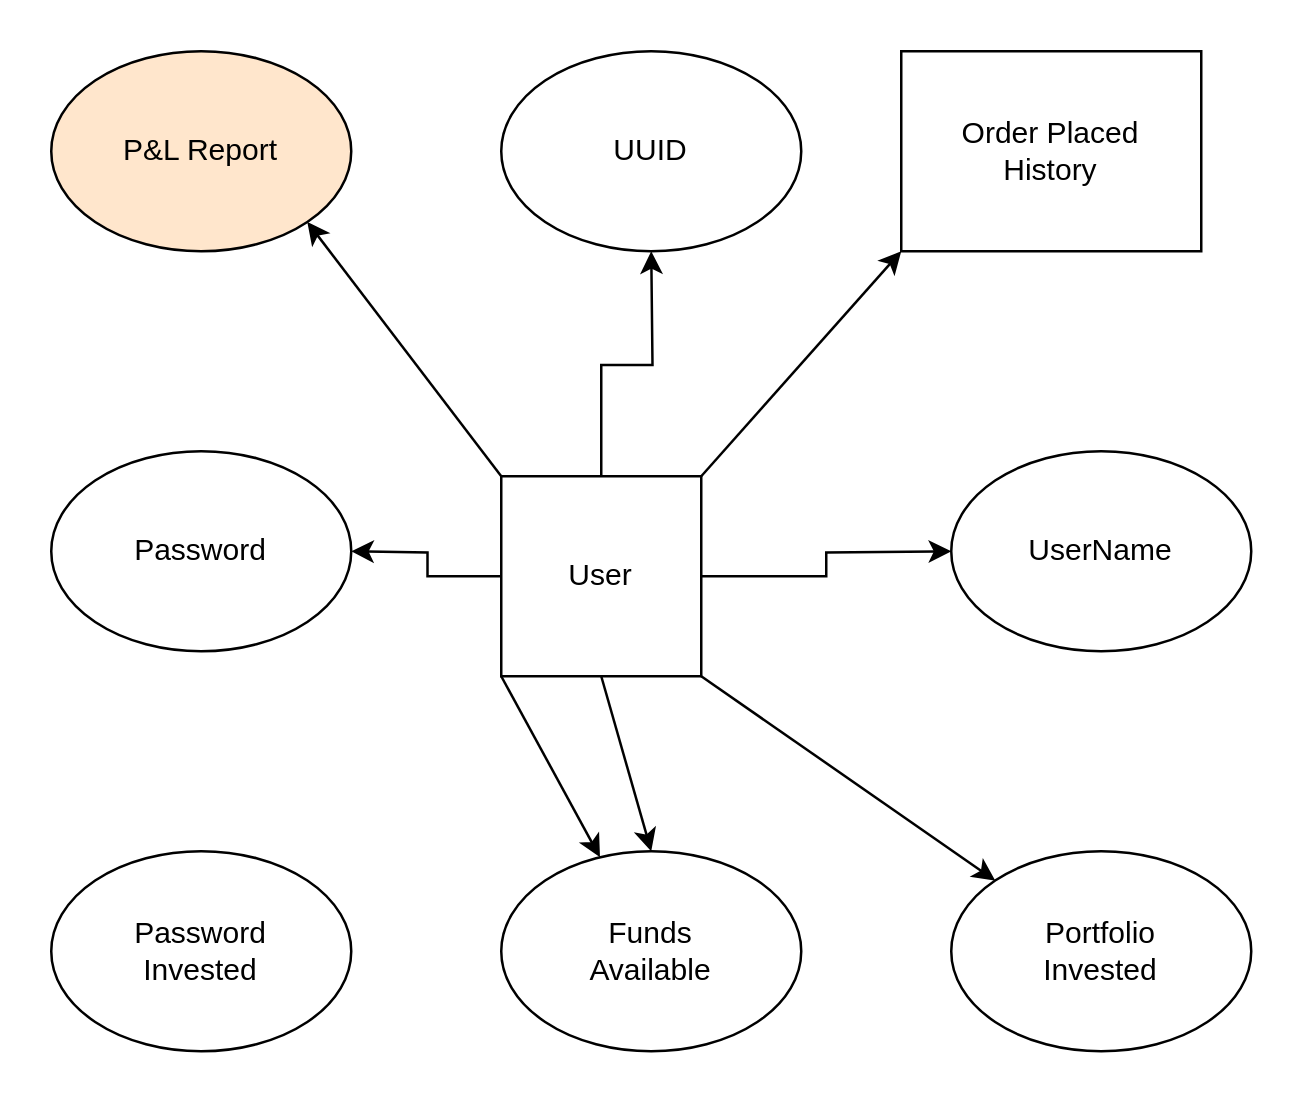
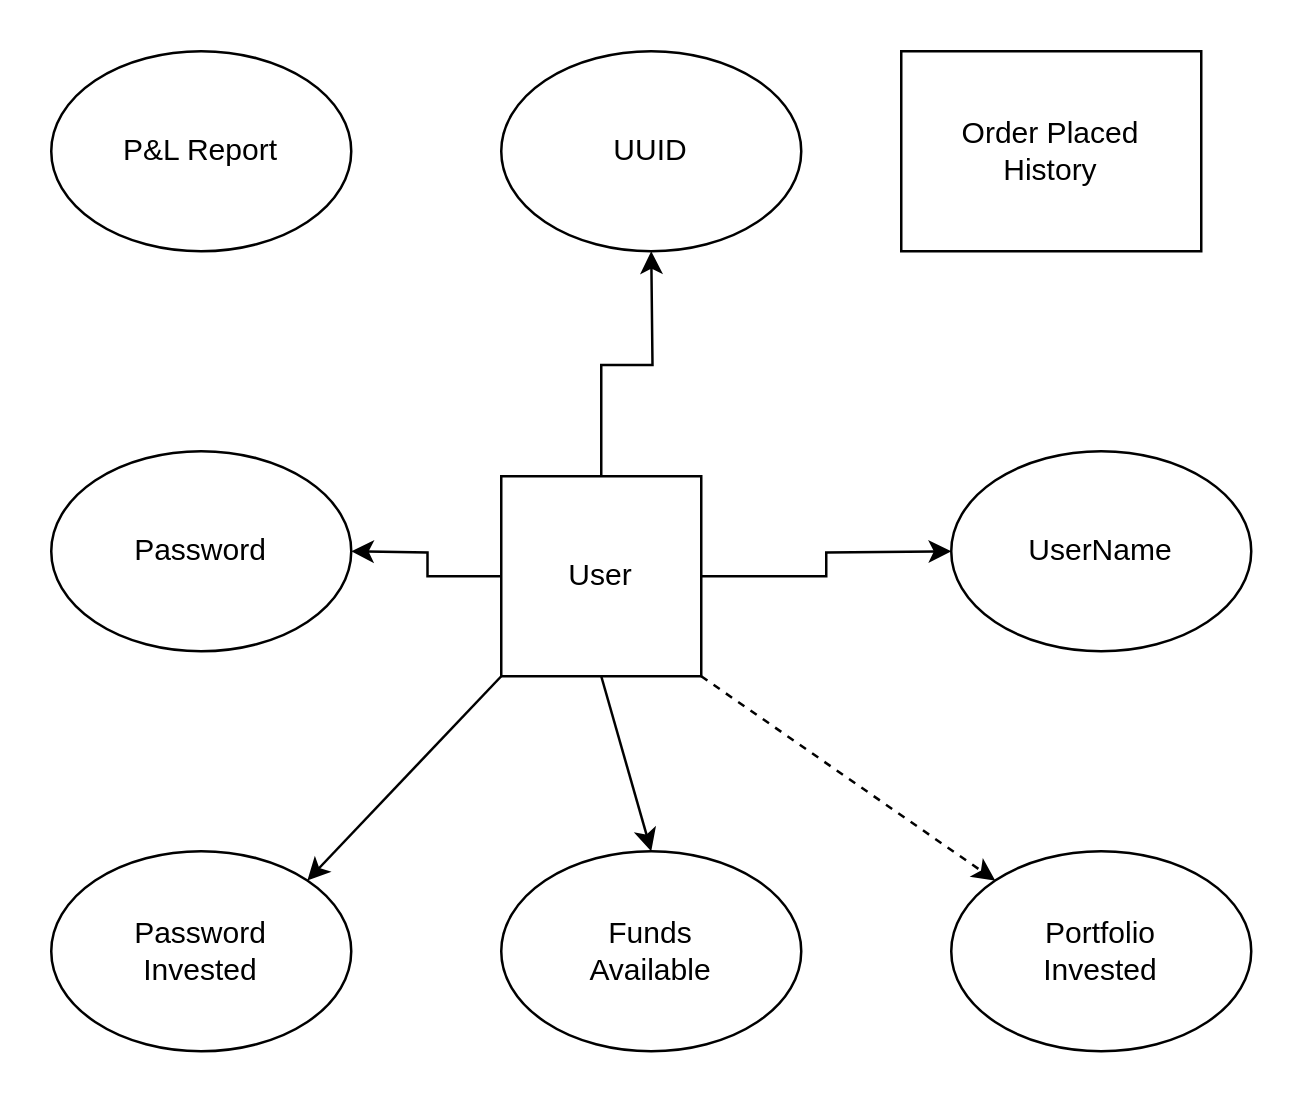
(201, 151) -> (201, 151)
(409, 356) -> none
(796, 370) -> none
(547, 760) -> (410, 772)
(843, 775) -> (843, 775)
